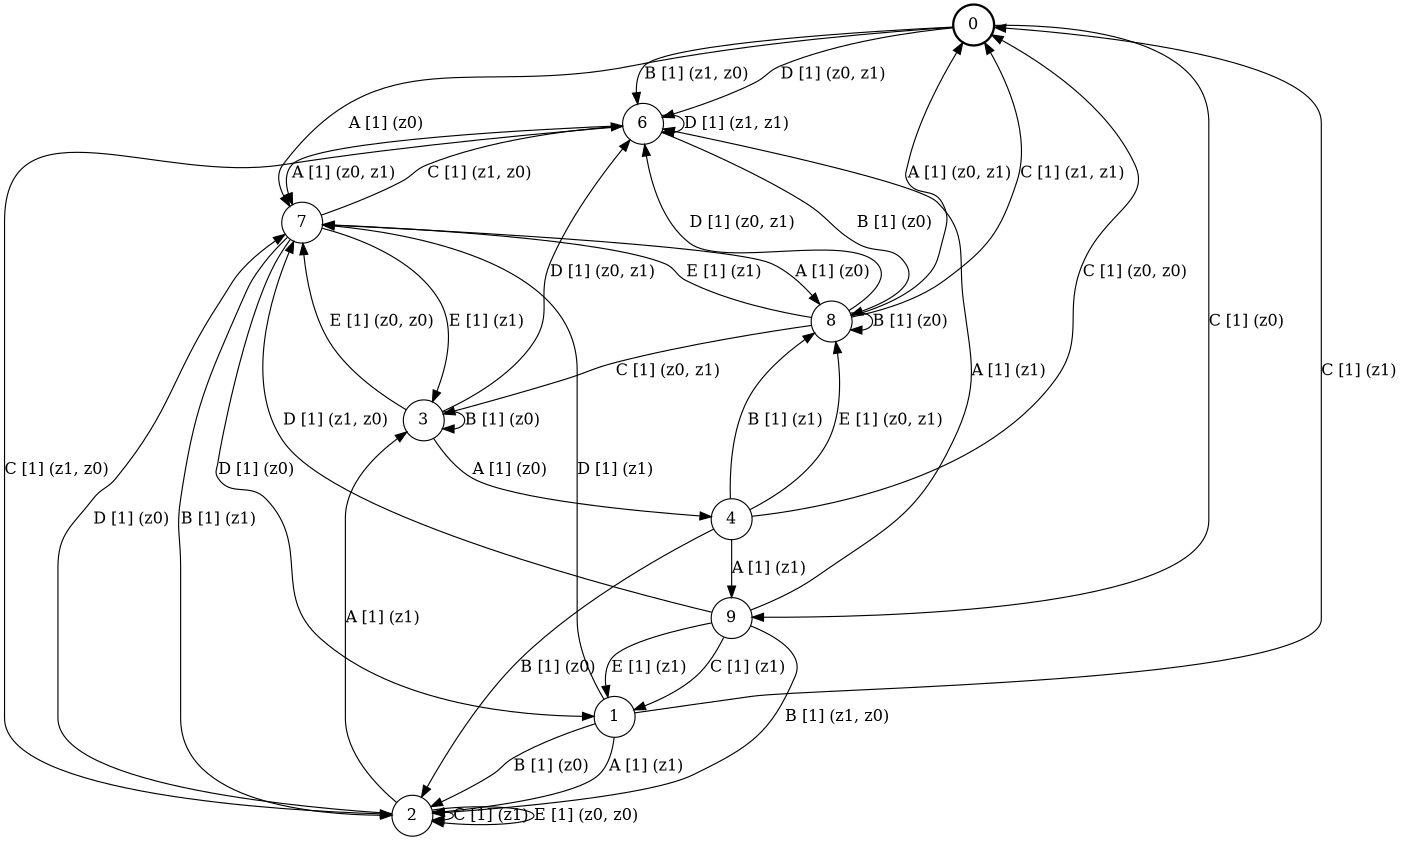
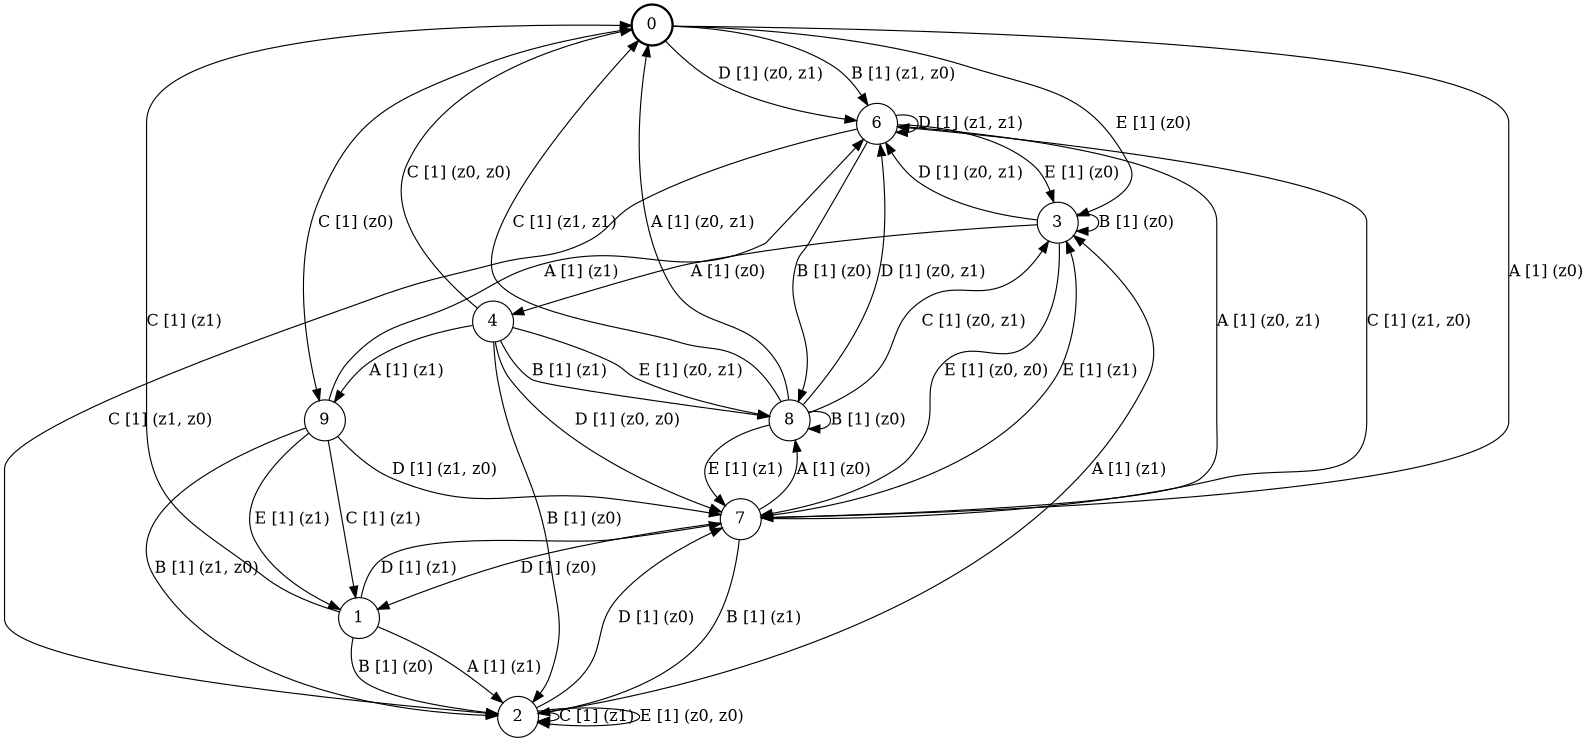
none -> (953, 62)
none -> (1000, 145)
none -> (585, 446)
